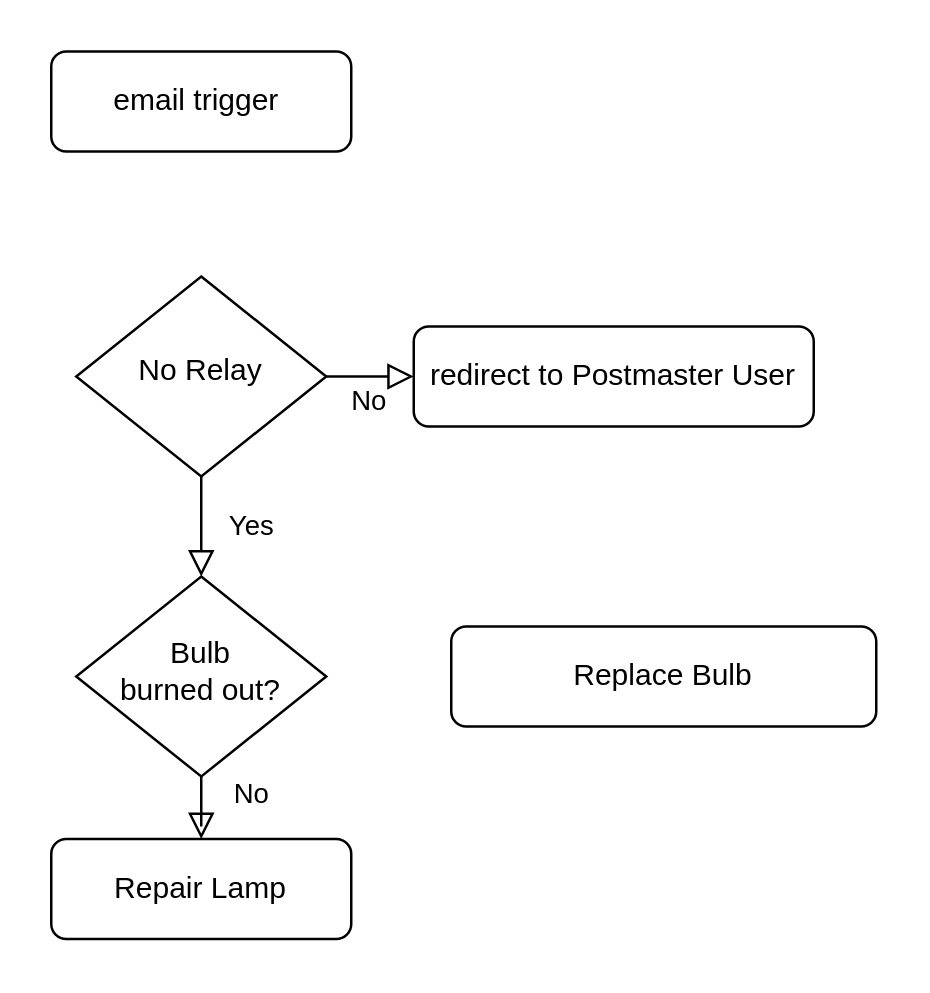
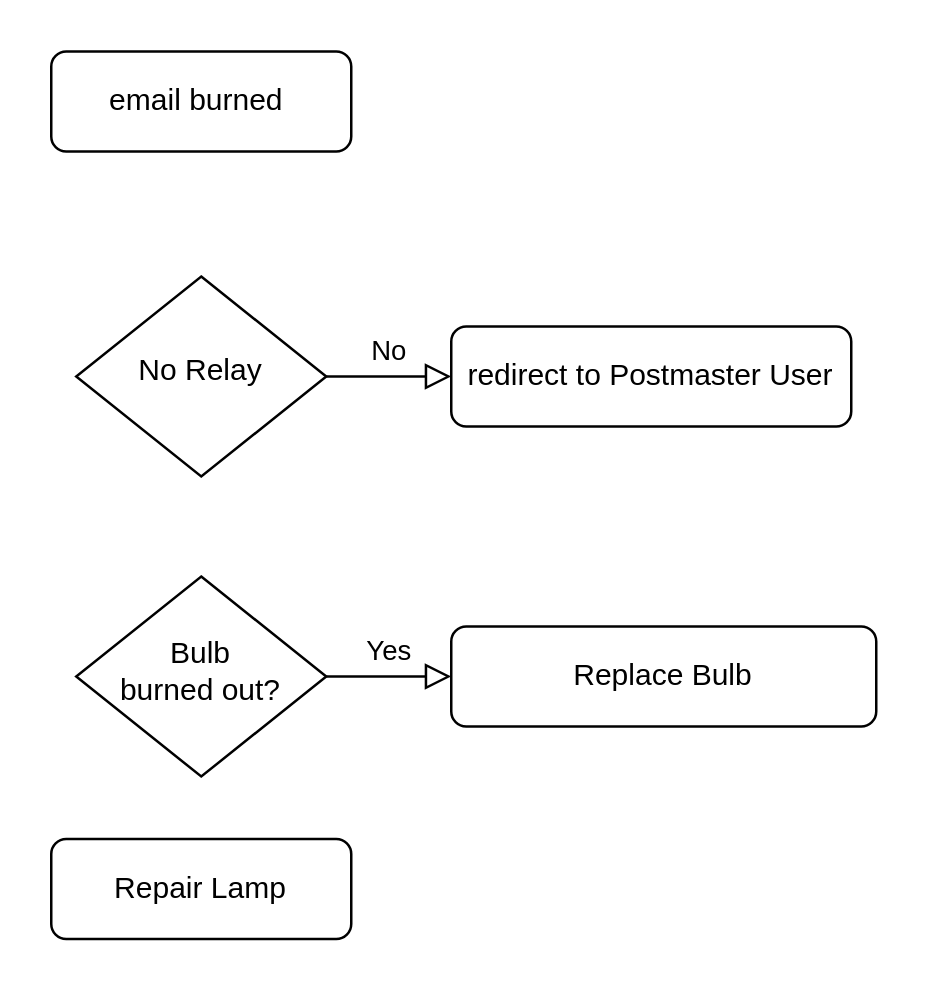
(201, 101) -> (201, 101)
(614, 376) -> (651, 376)
(201, 514) -> none
none -> (376, 676)
(201, 821) -> none
